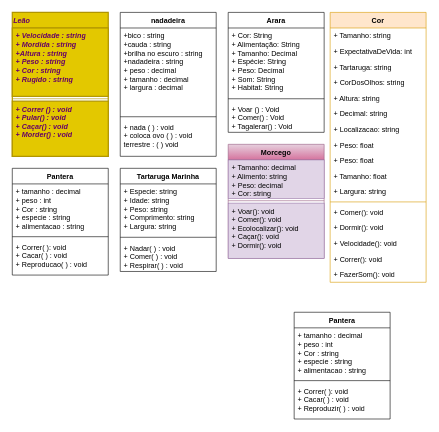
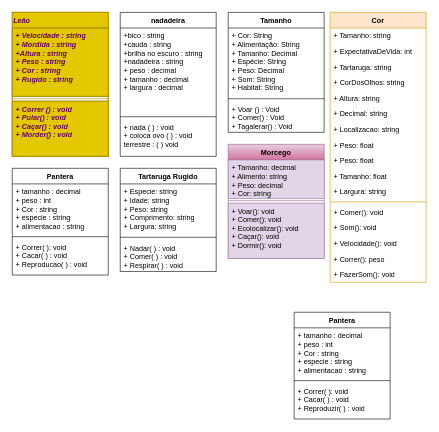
(276, 21) -> (276, 21)
(168, 177) -> (168, 177)
(361, 228) -> (356, 228)
(362, 260) -> (363, 260)
